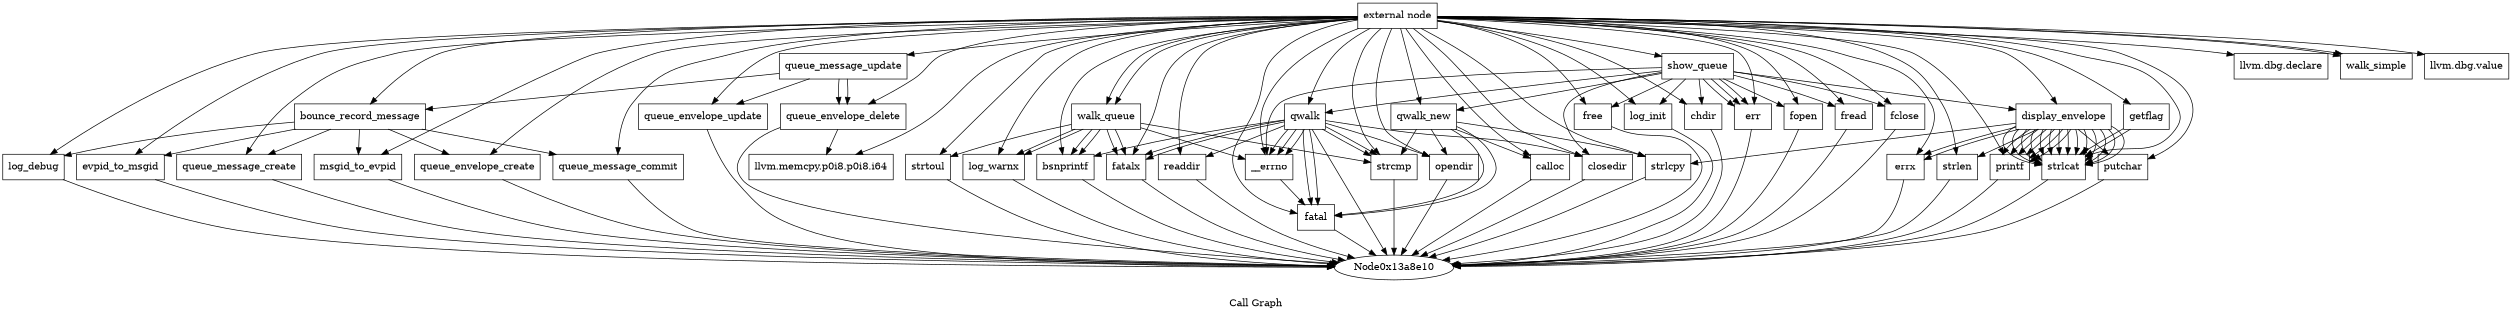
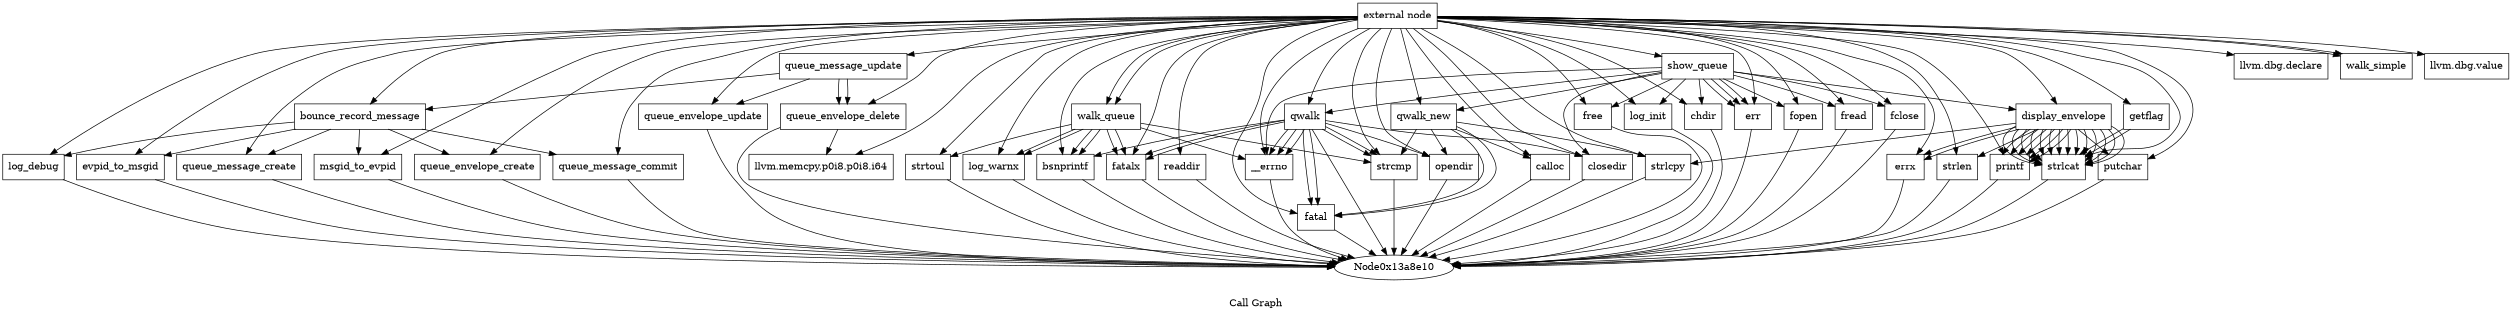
(1254, 138) -> none
(1290, 190) -> (1292, 231)
